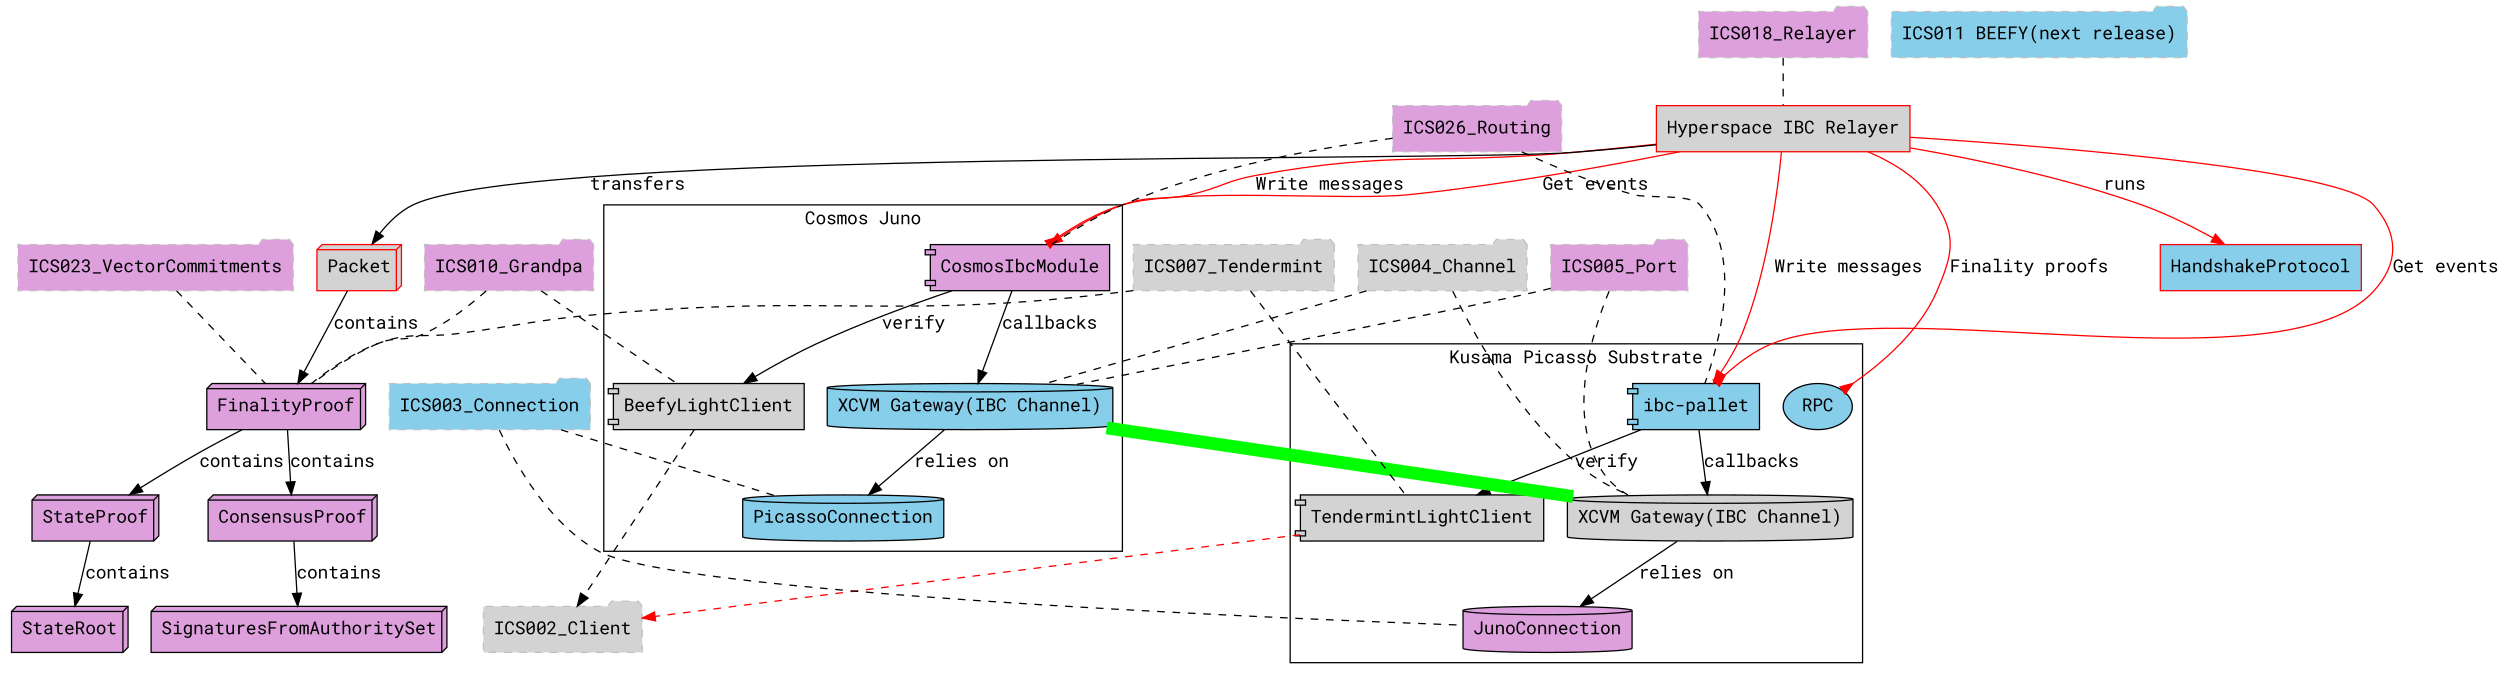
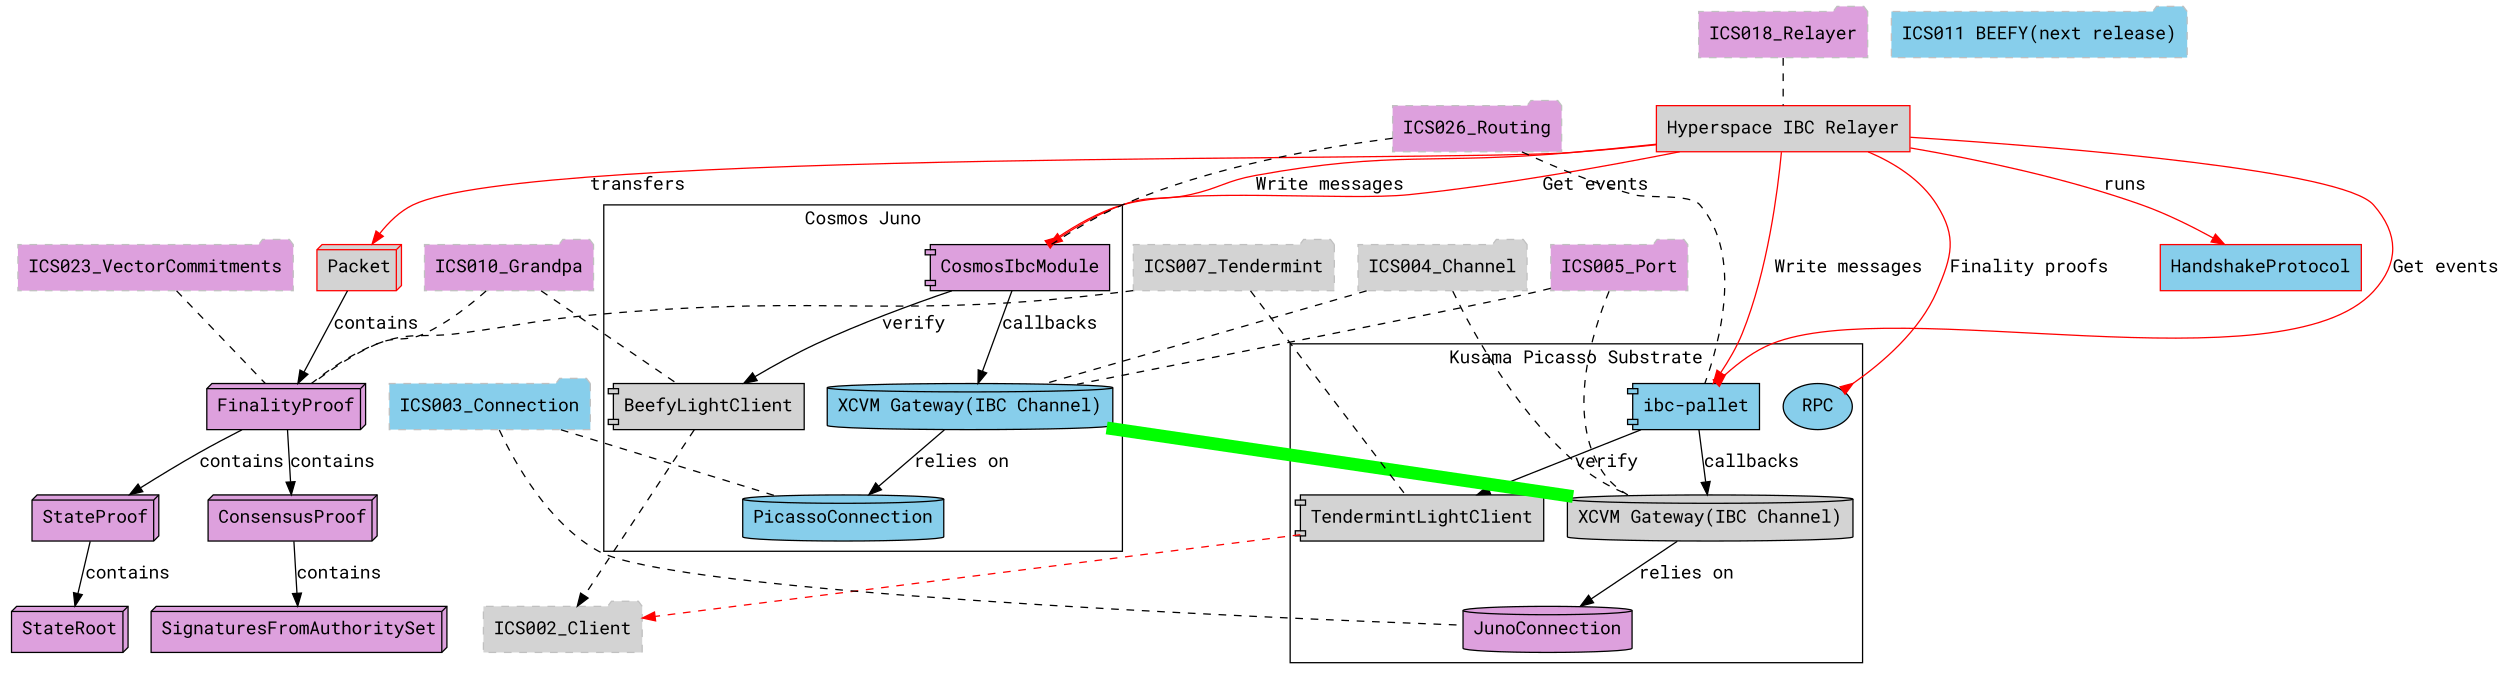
(1011, 161) -> (1011, 161)
